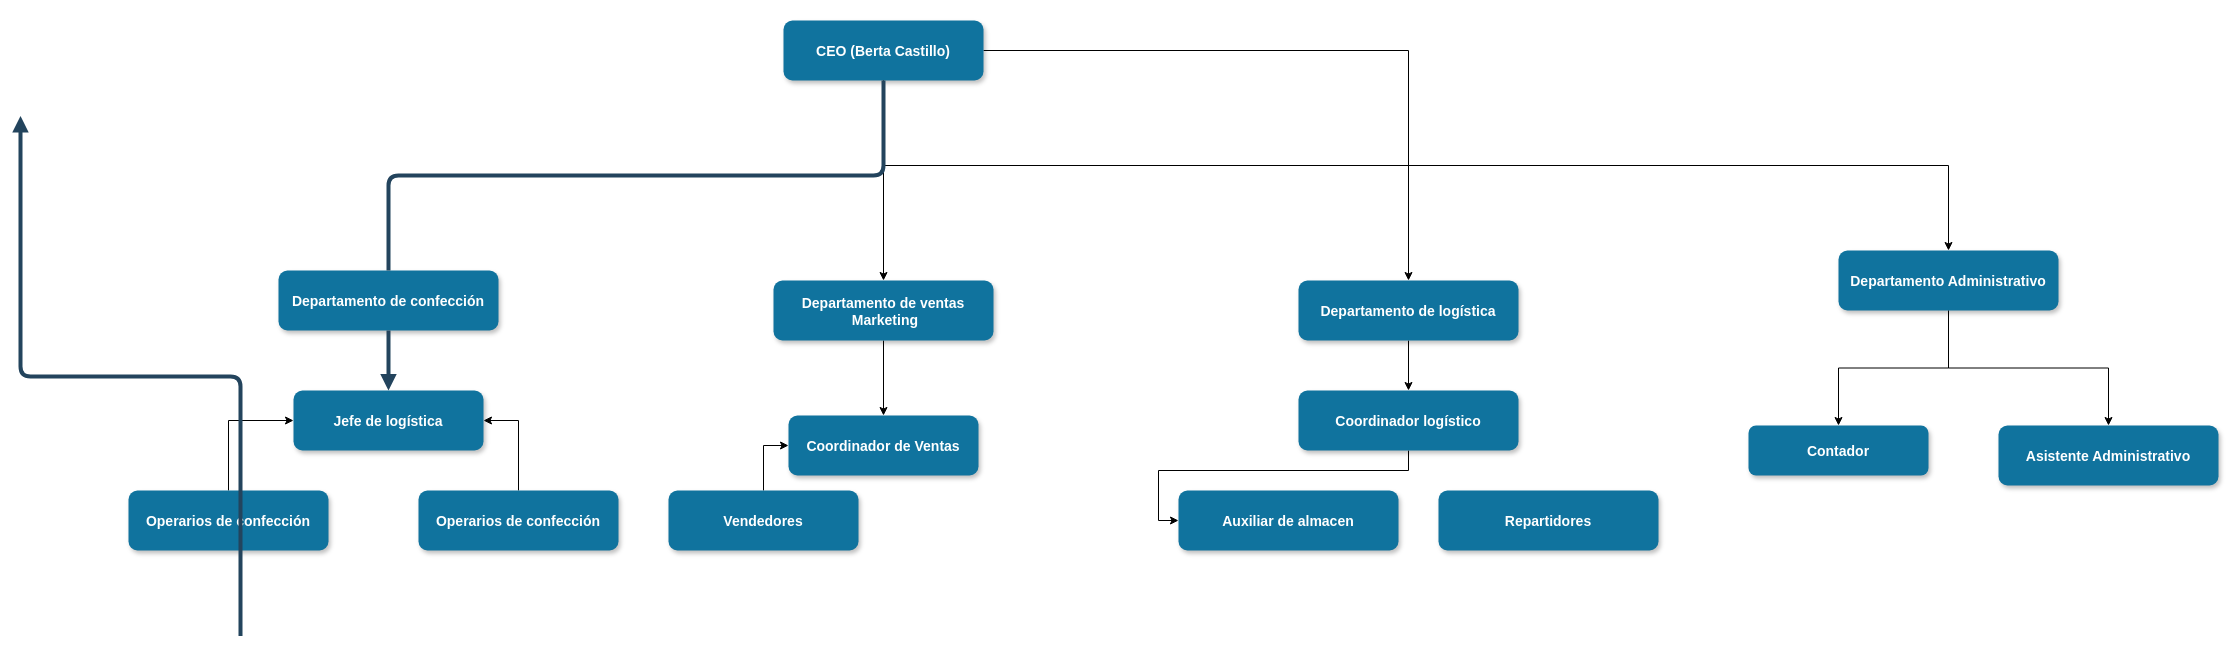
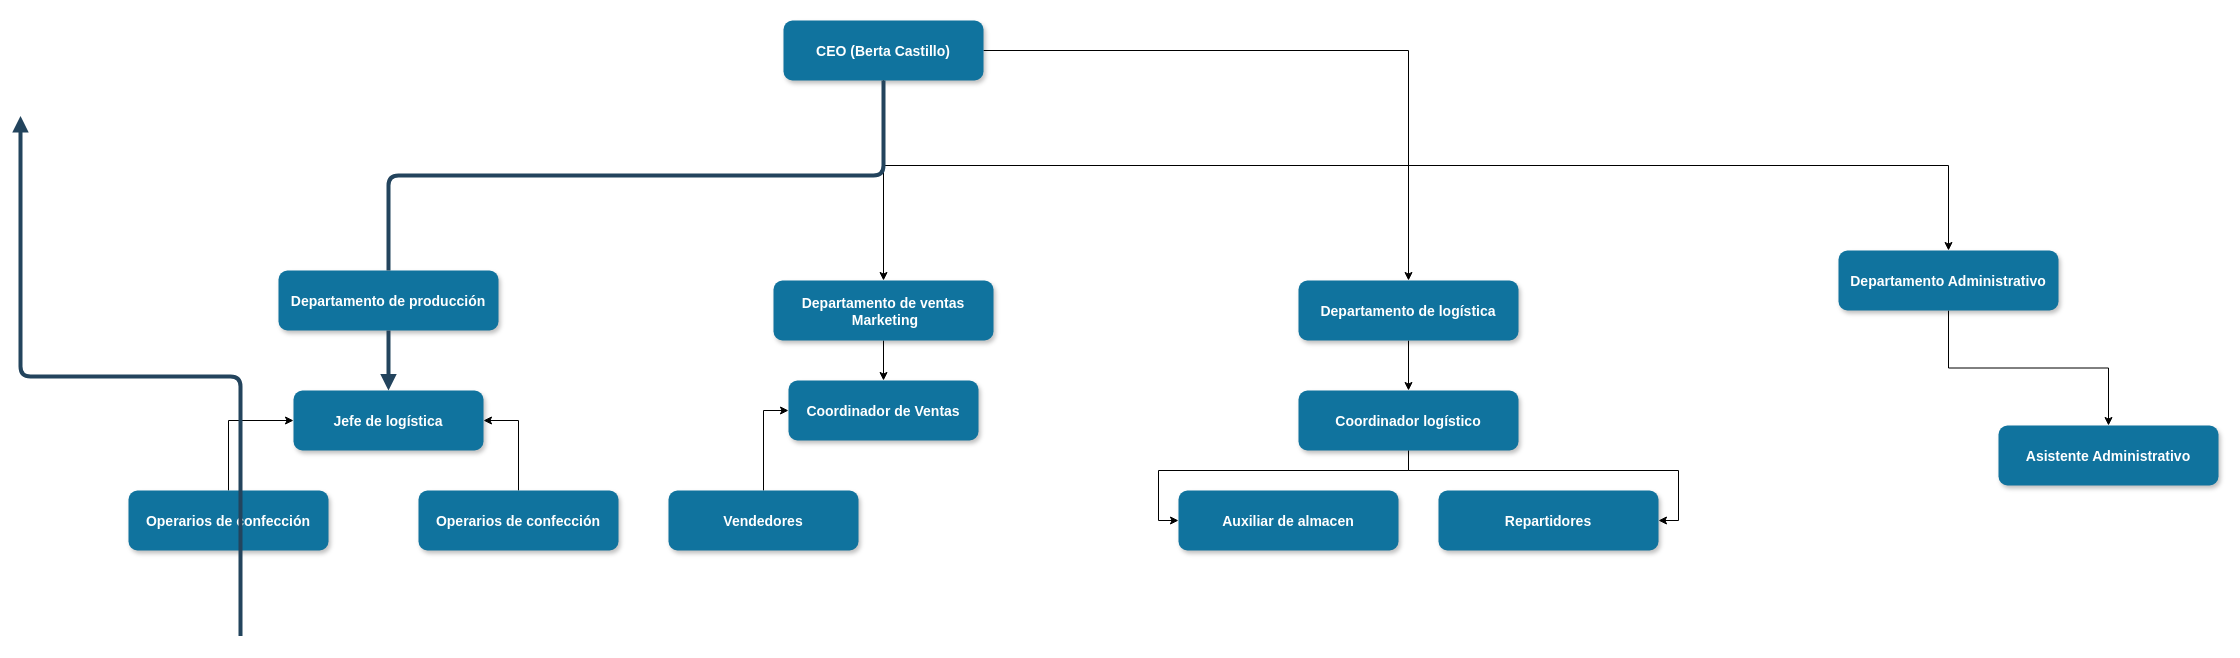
(388, 301) -> (388, 301)
(1868, 368) -> none
(884, 446) -> (884, 411)
(1839, 451) -> none
none -> (1576, 471)
